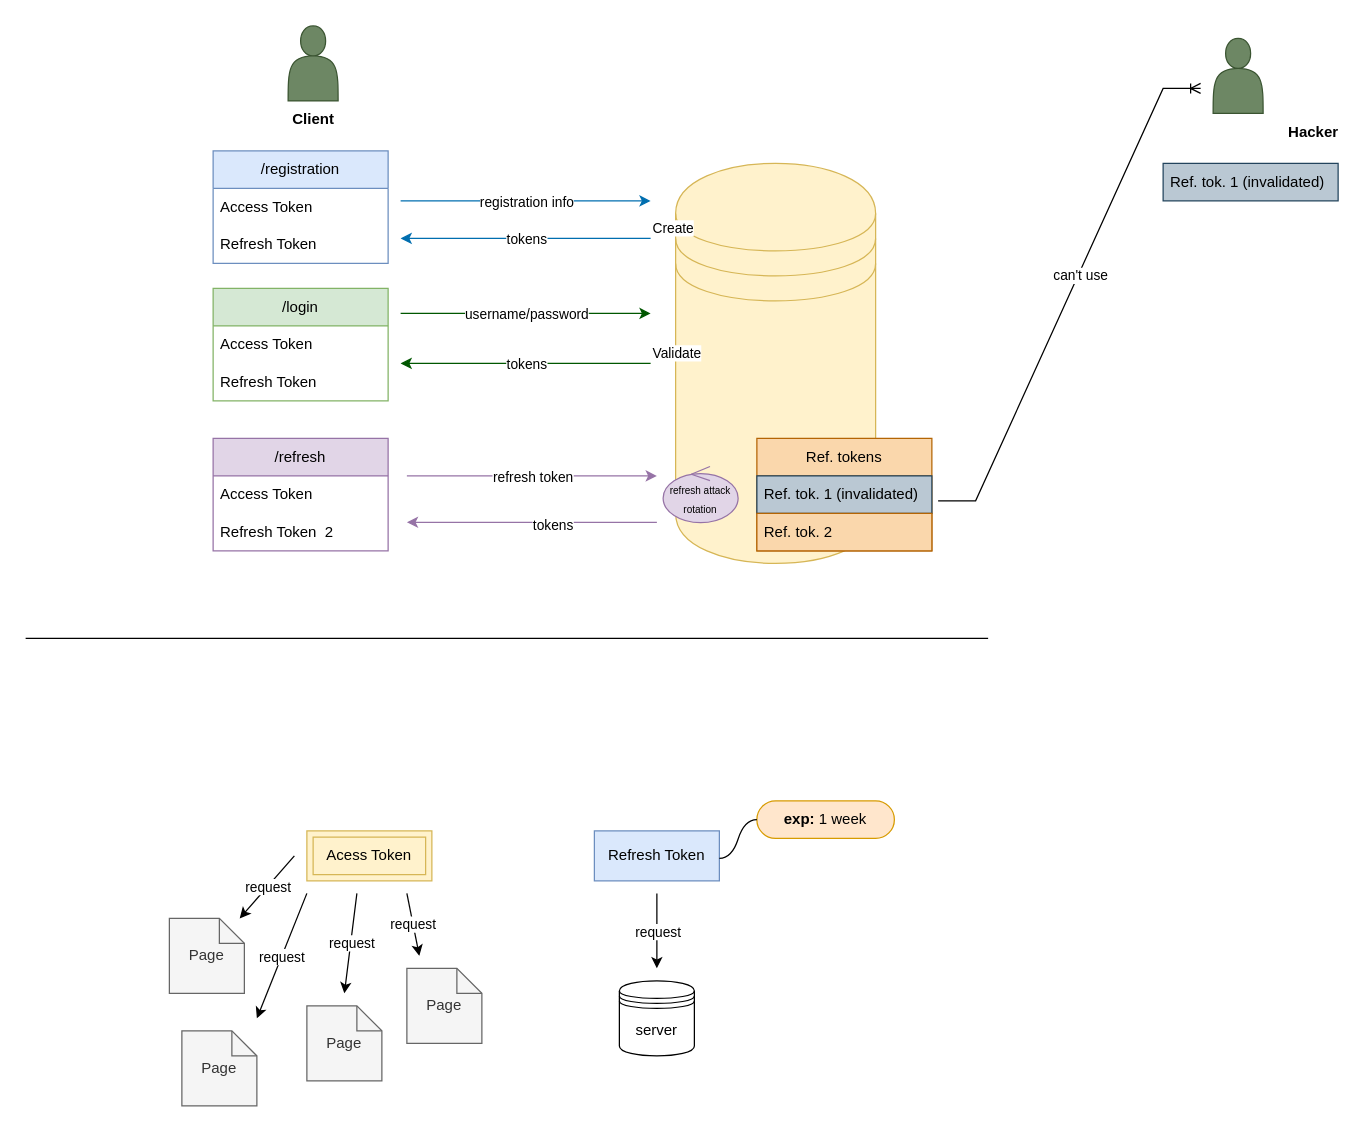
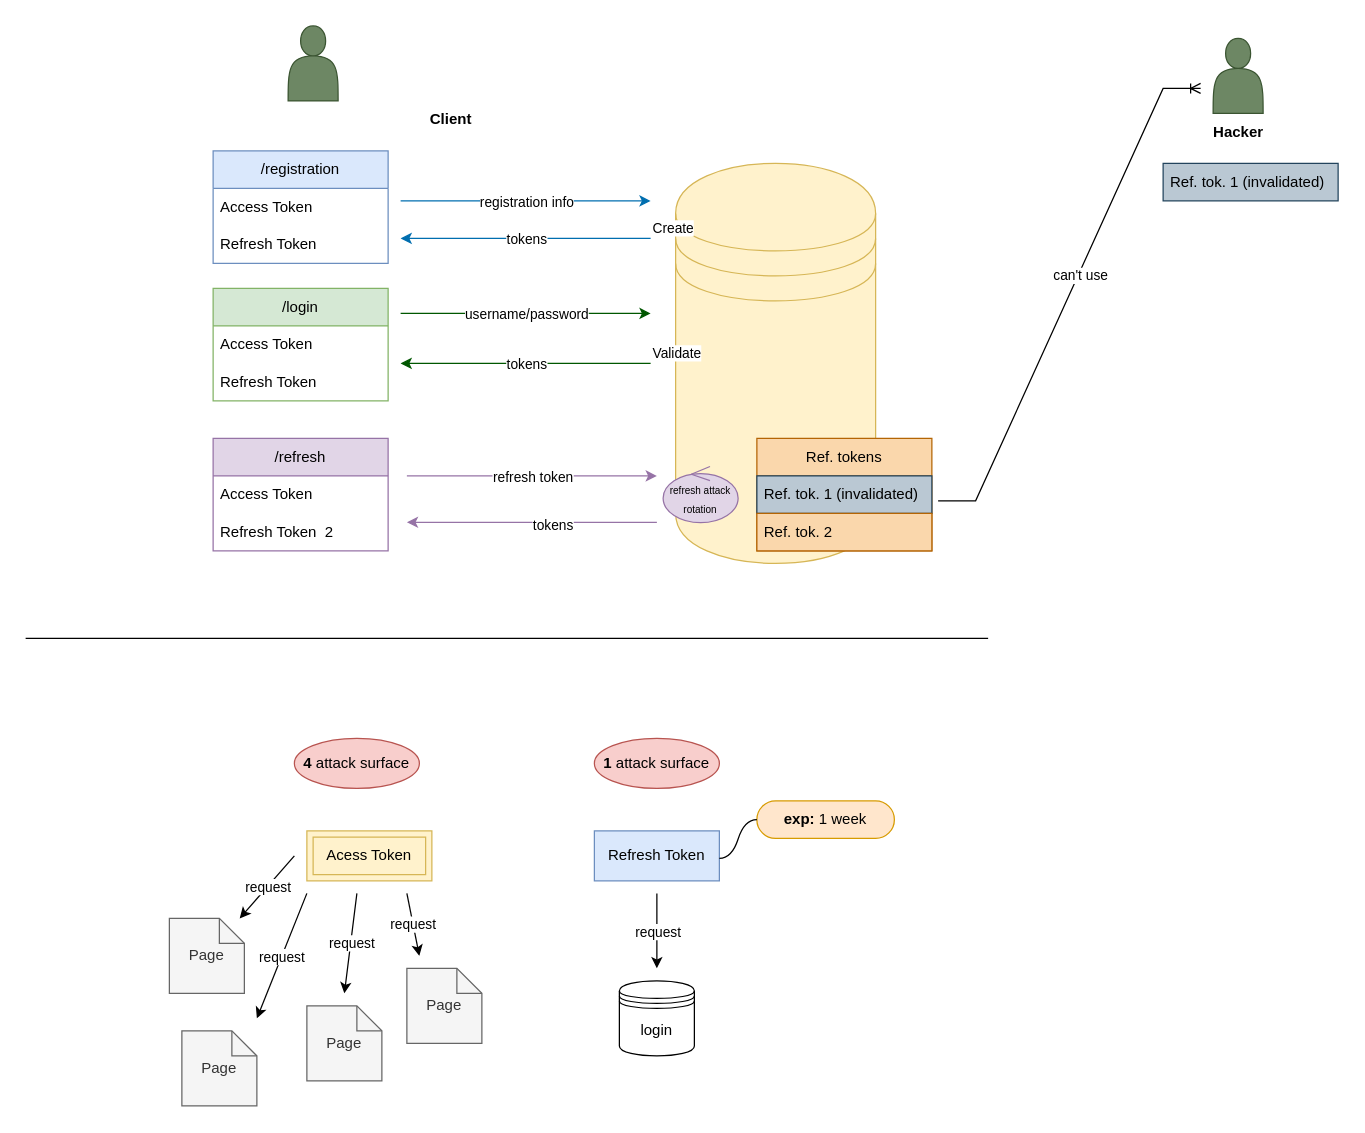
(313, 119) -> (451, 119)
(1313, 132) -> (1238, 132)
none -> (357, 763)
none -> (657, 763)
(657, 1031) -> (657, 1031)
